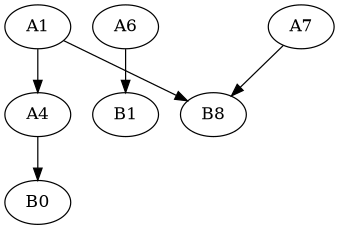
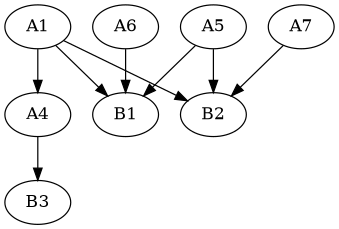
none -> (213, 27)
none -> (77, 66)
(213, 115) -> (213, 115)
(38, 202) -> (38, 202)
